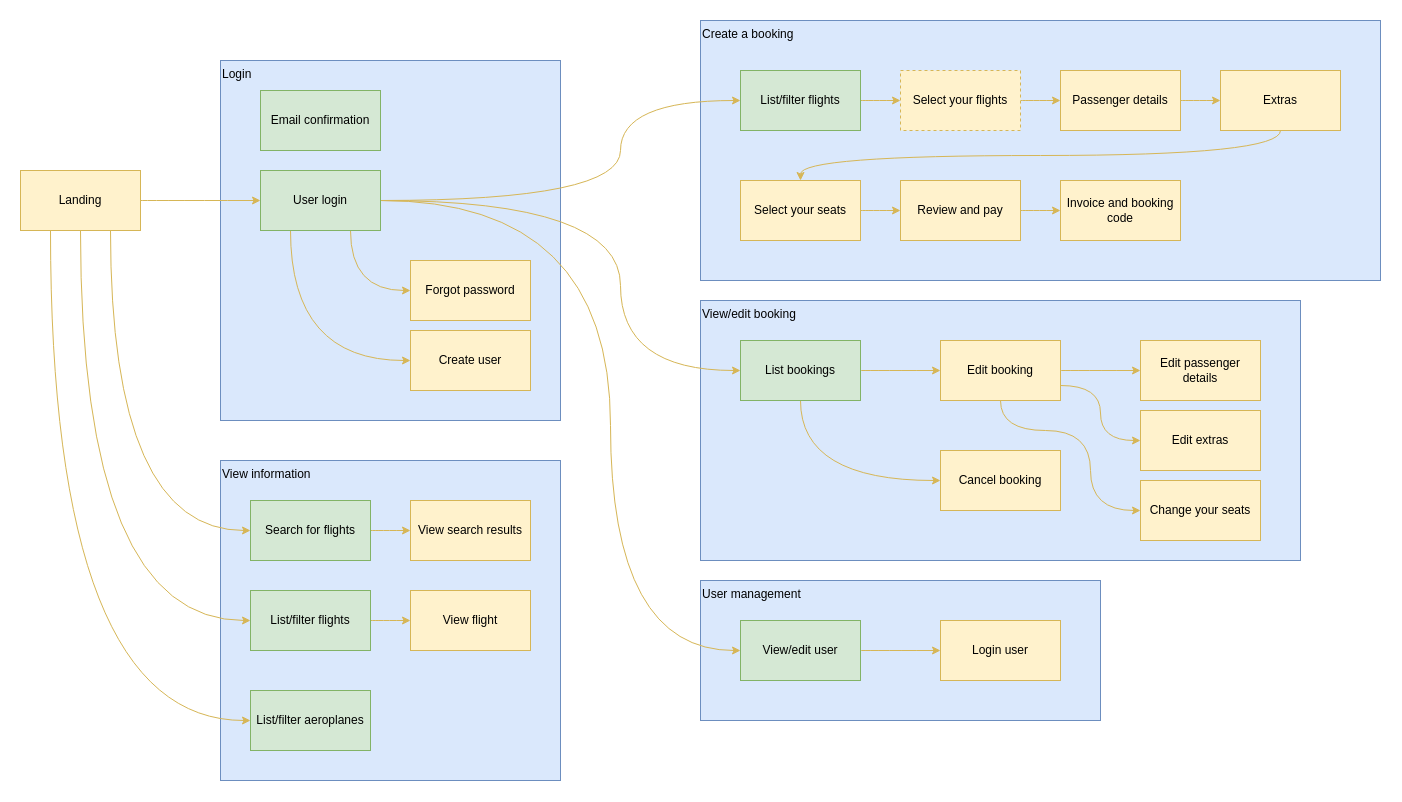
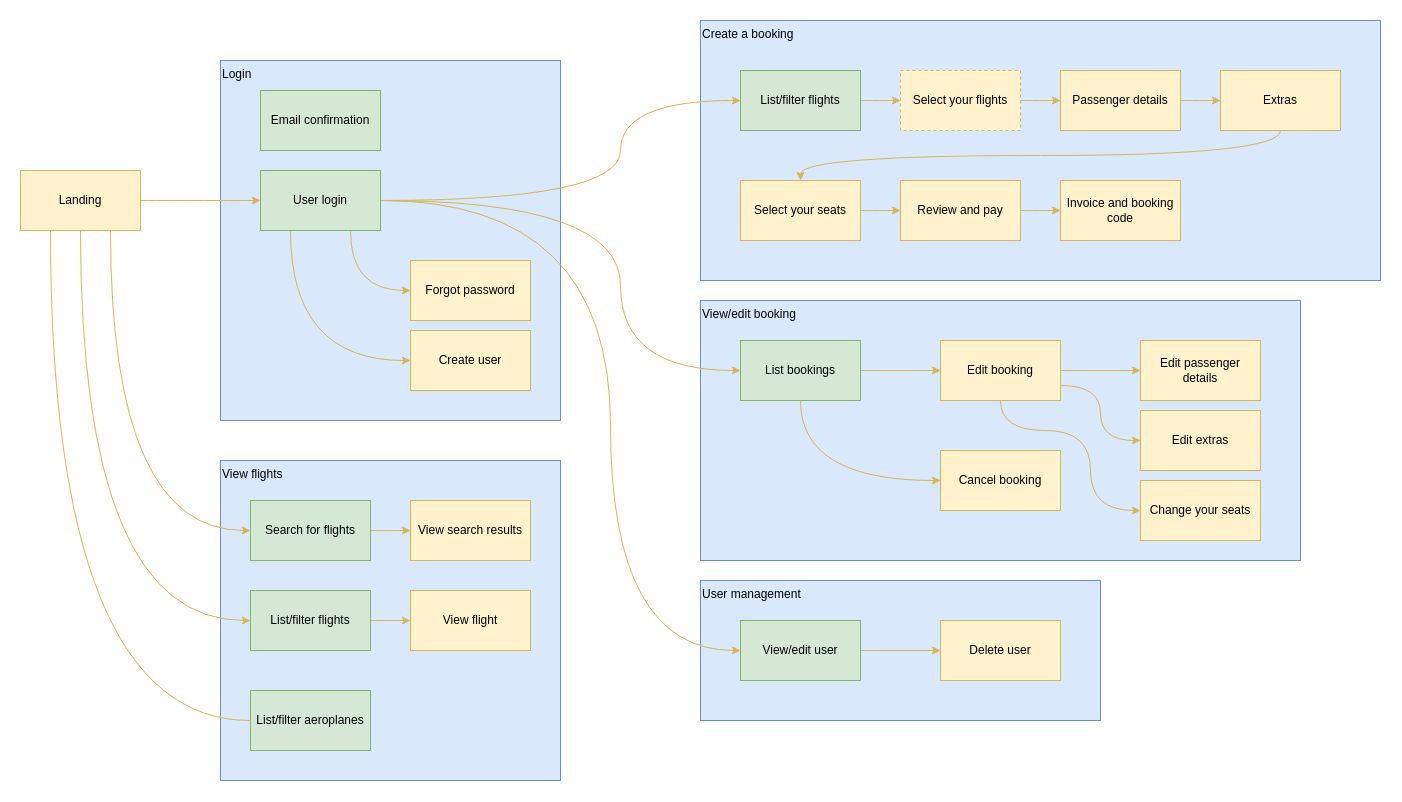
(270, 475) -> (257, 475)
(113, 626) -> (115, 627)
(1001, 651) -> (1001, 651)
